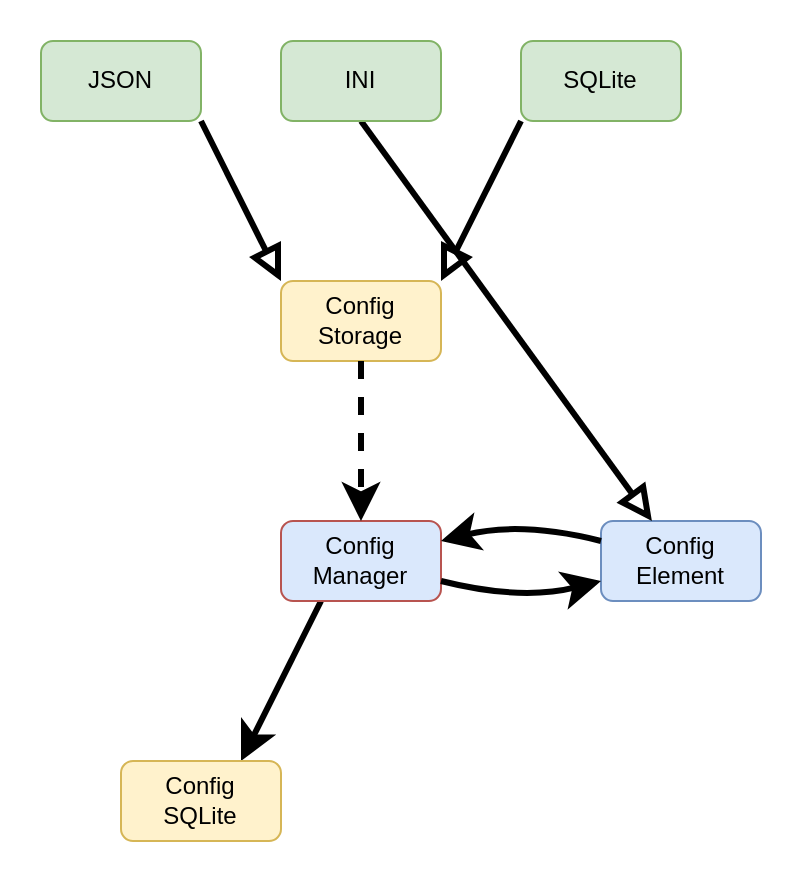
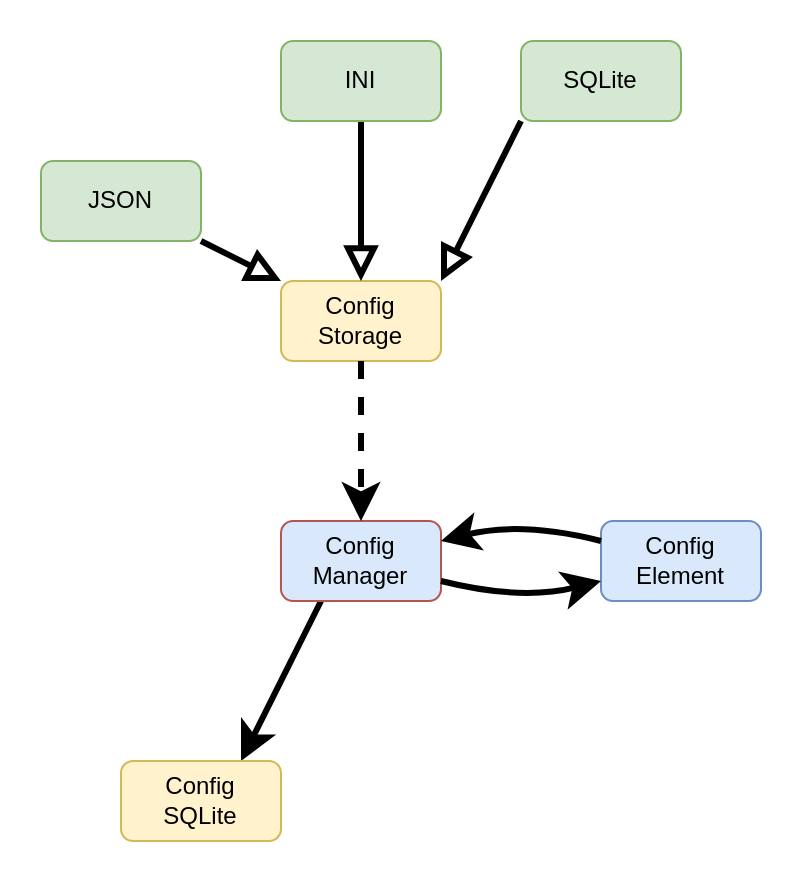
(121, 81) -> (121, 201)
(497, 308) -> (361, 185)
